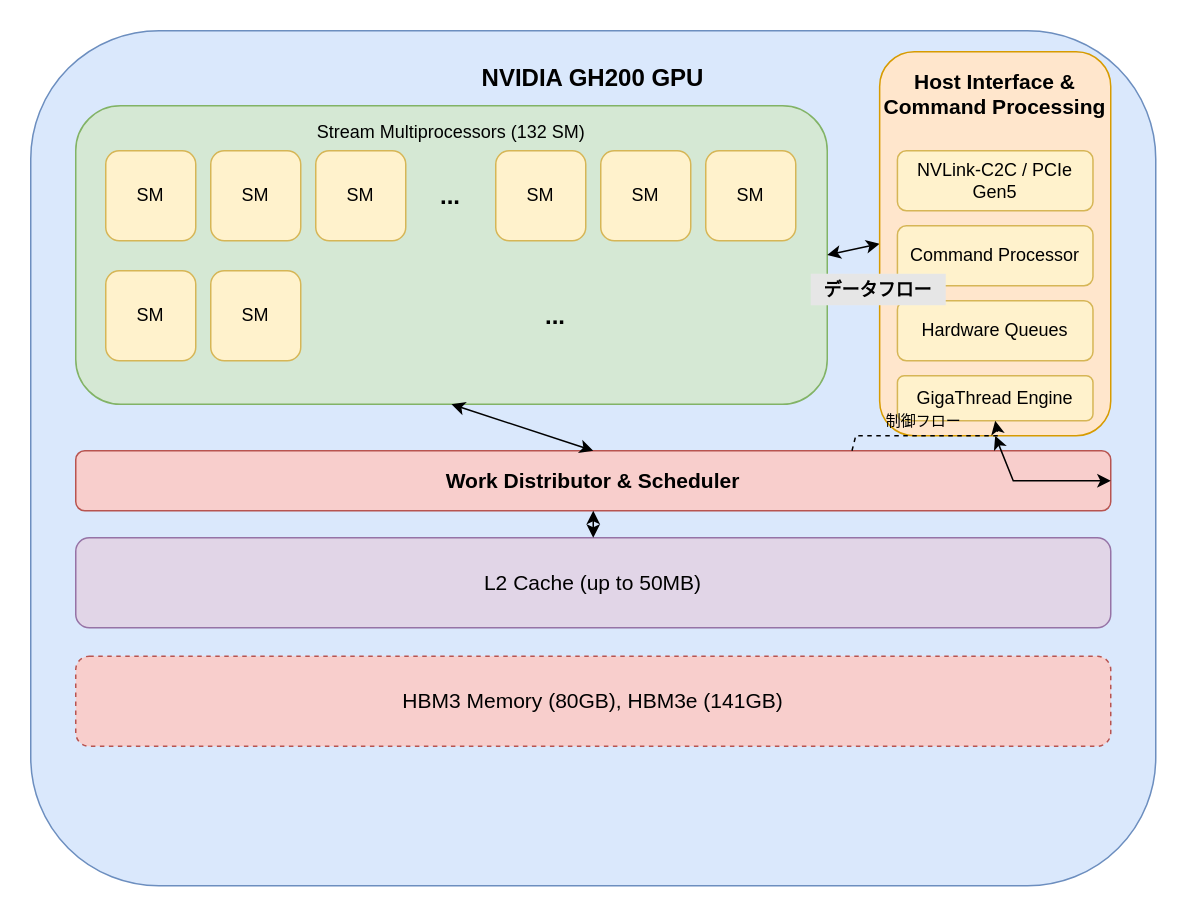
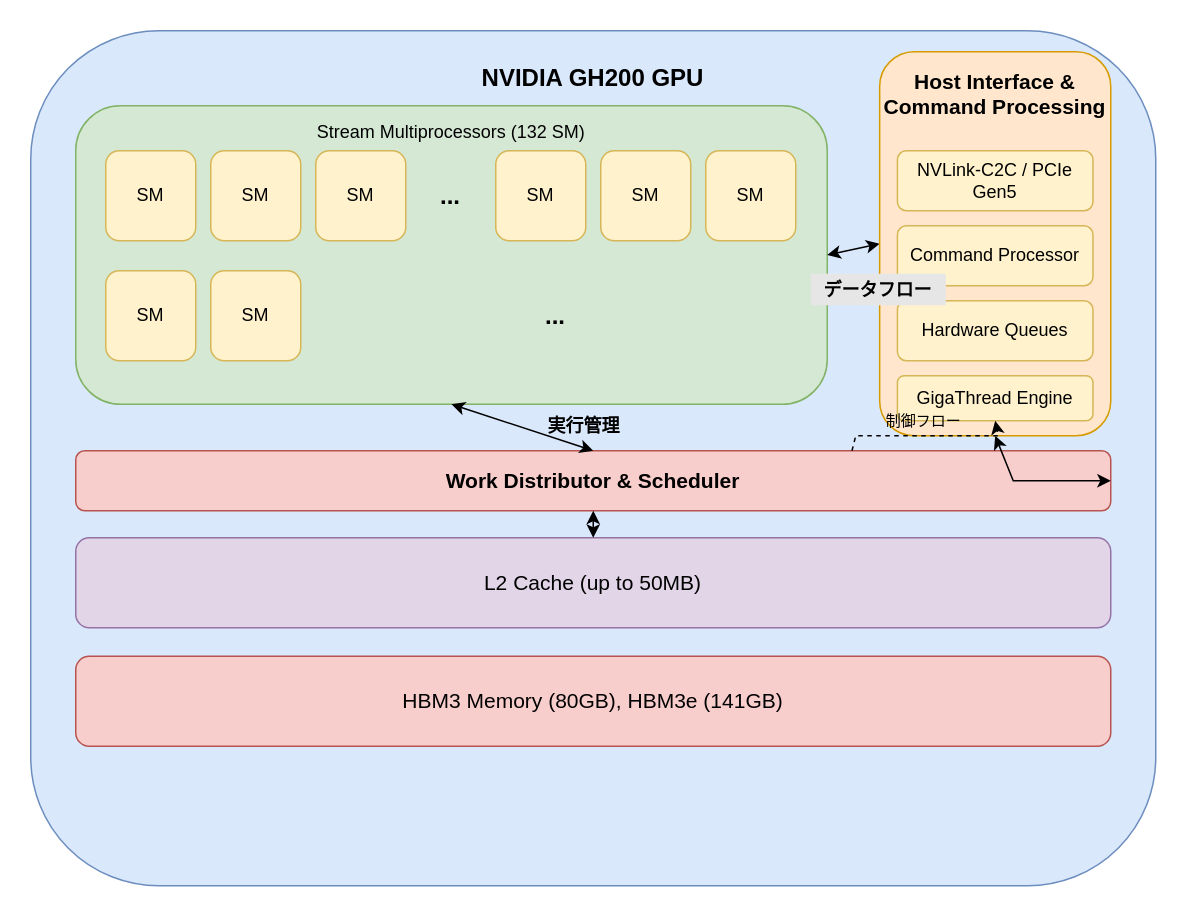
none -> (584, 427)
(593, 701) -> (593, 701)
